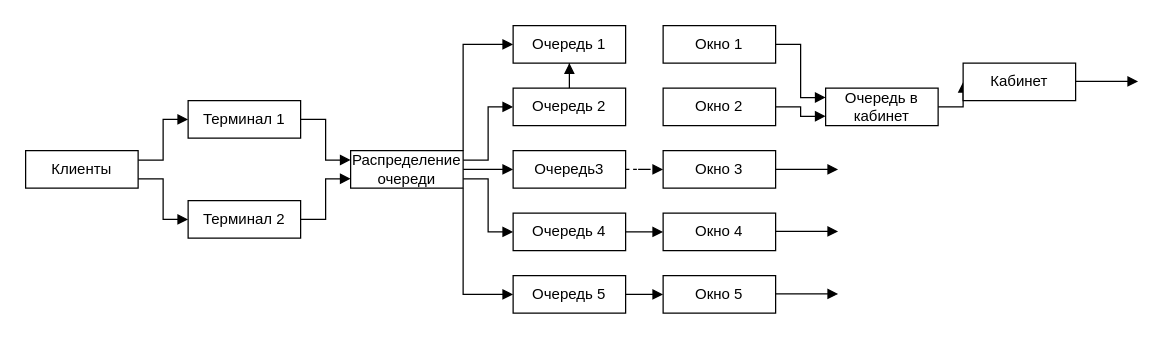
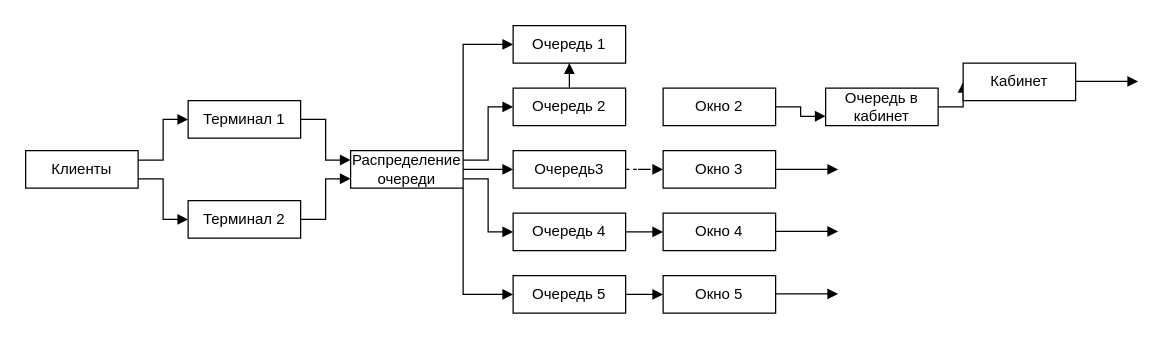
(719, 44) -> none
(801, 65) -> none
